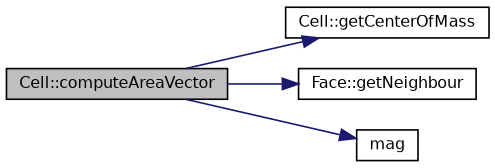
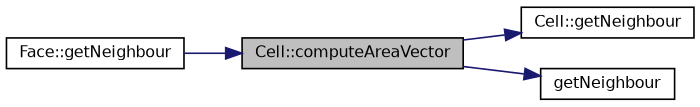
(387, 23) -> (608, 23)
(255, 84) -> (205, 53)
(387, 145) -> (608, 84)
